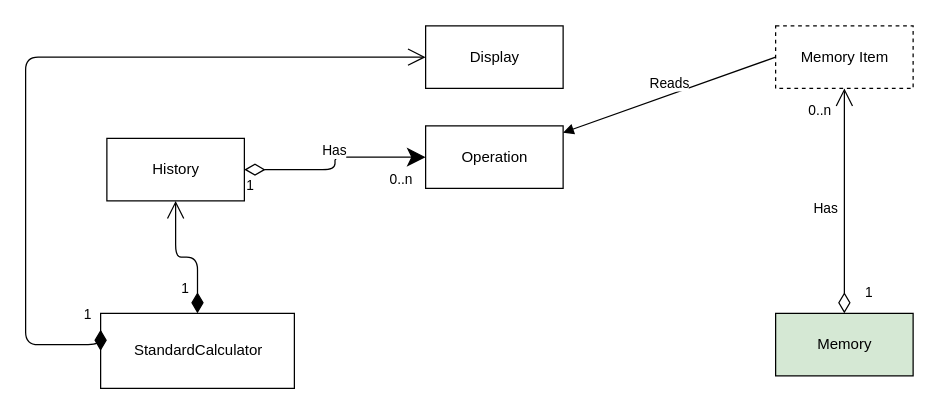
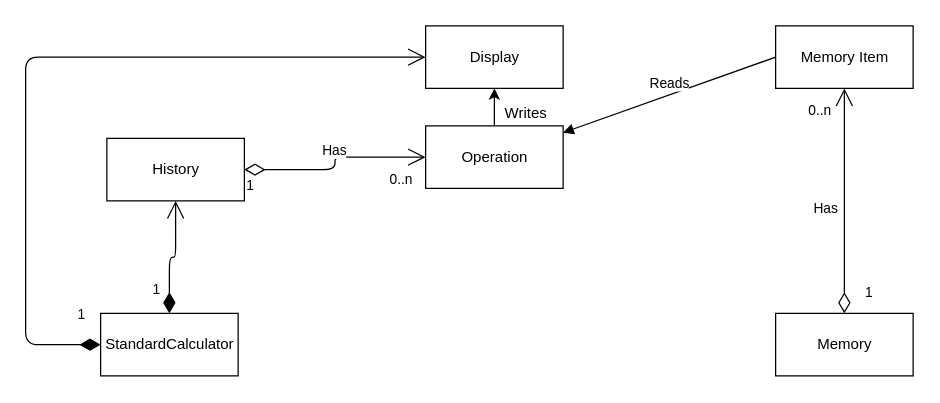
(844, 57) -> (844, 57)
none -> (494, 103)
none -> (526, 113)
(410, 157) -> (414, 157)
(844, 344) -> (844, 344)
(198, 351) -> (169, 344)
